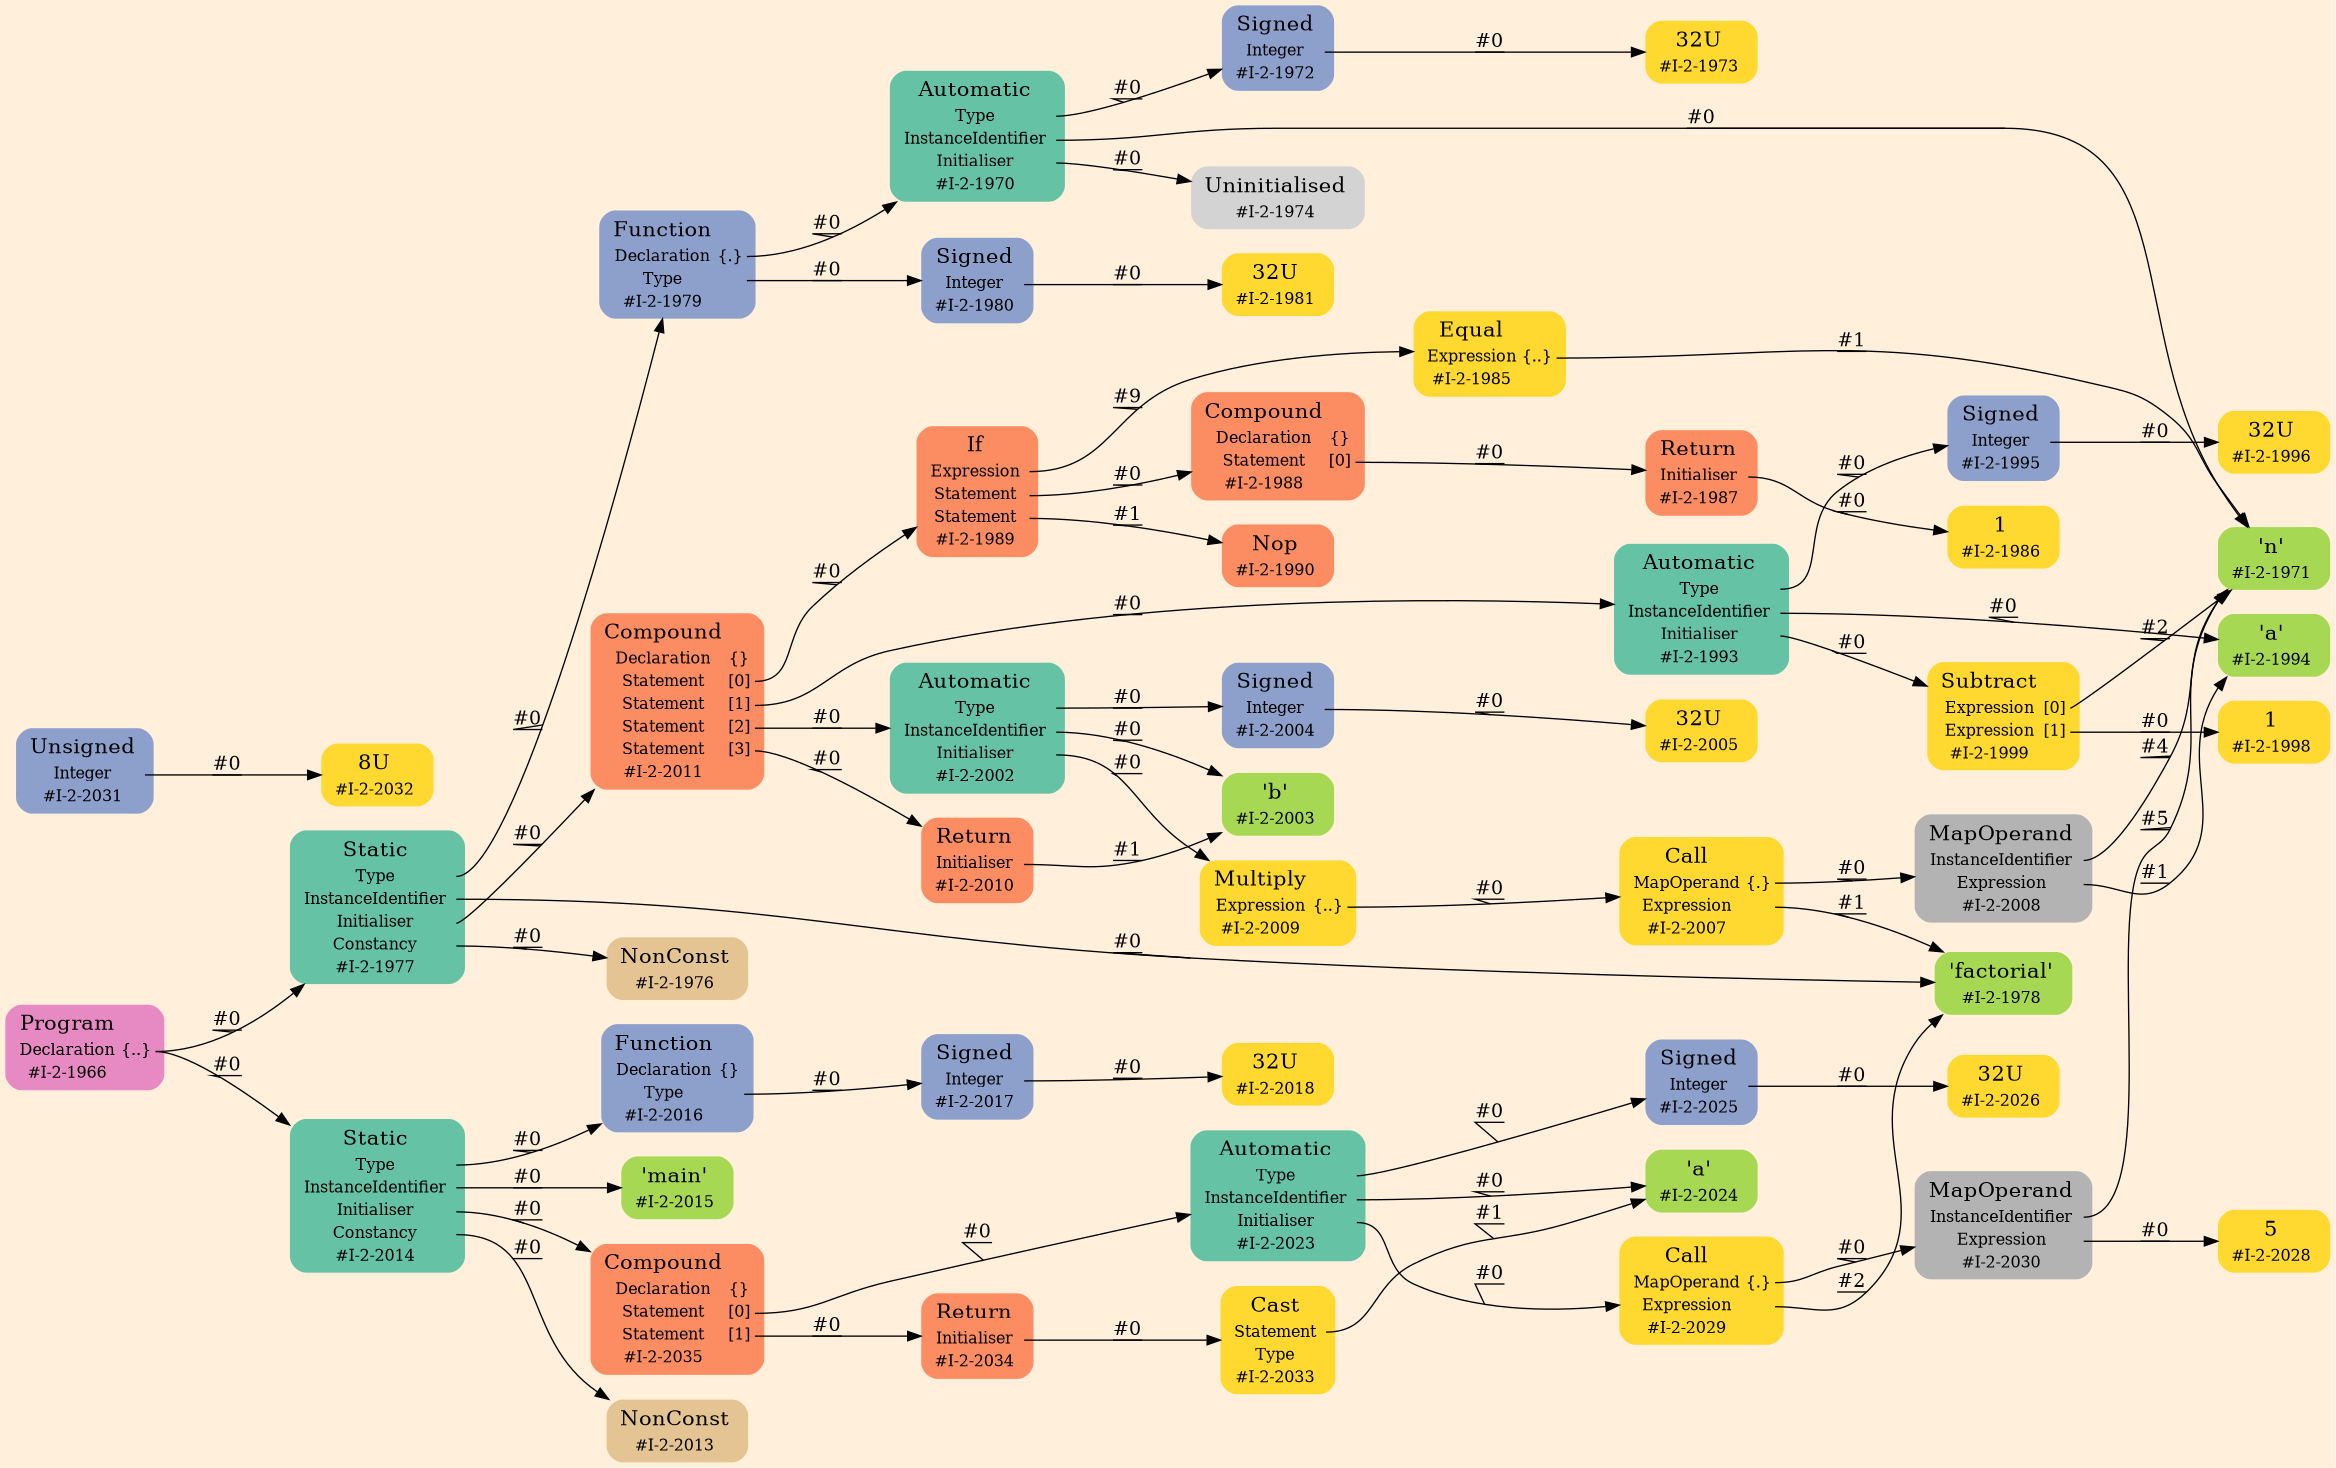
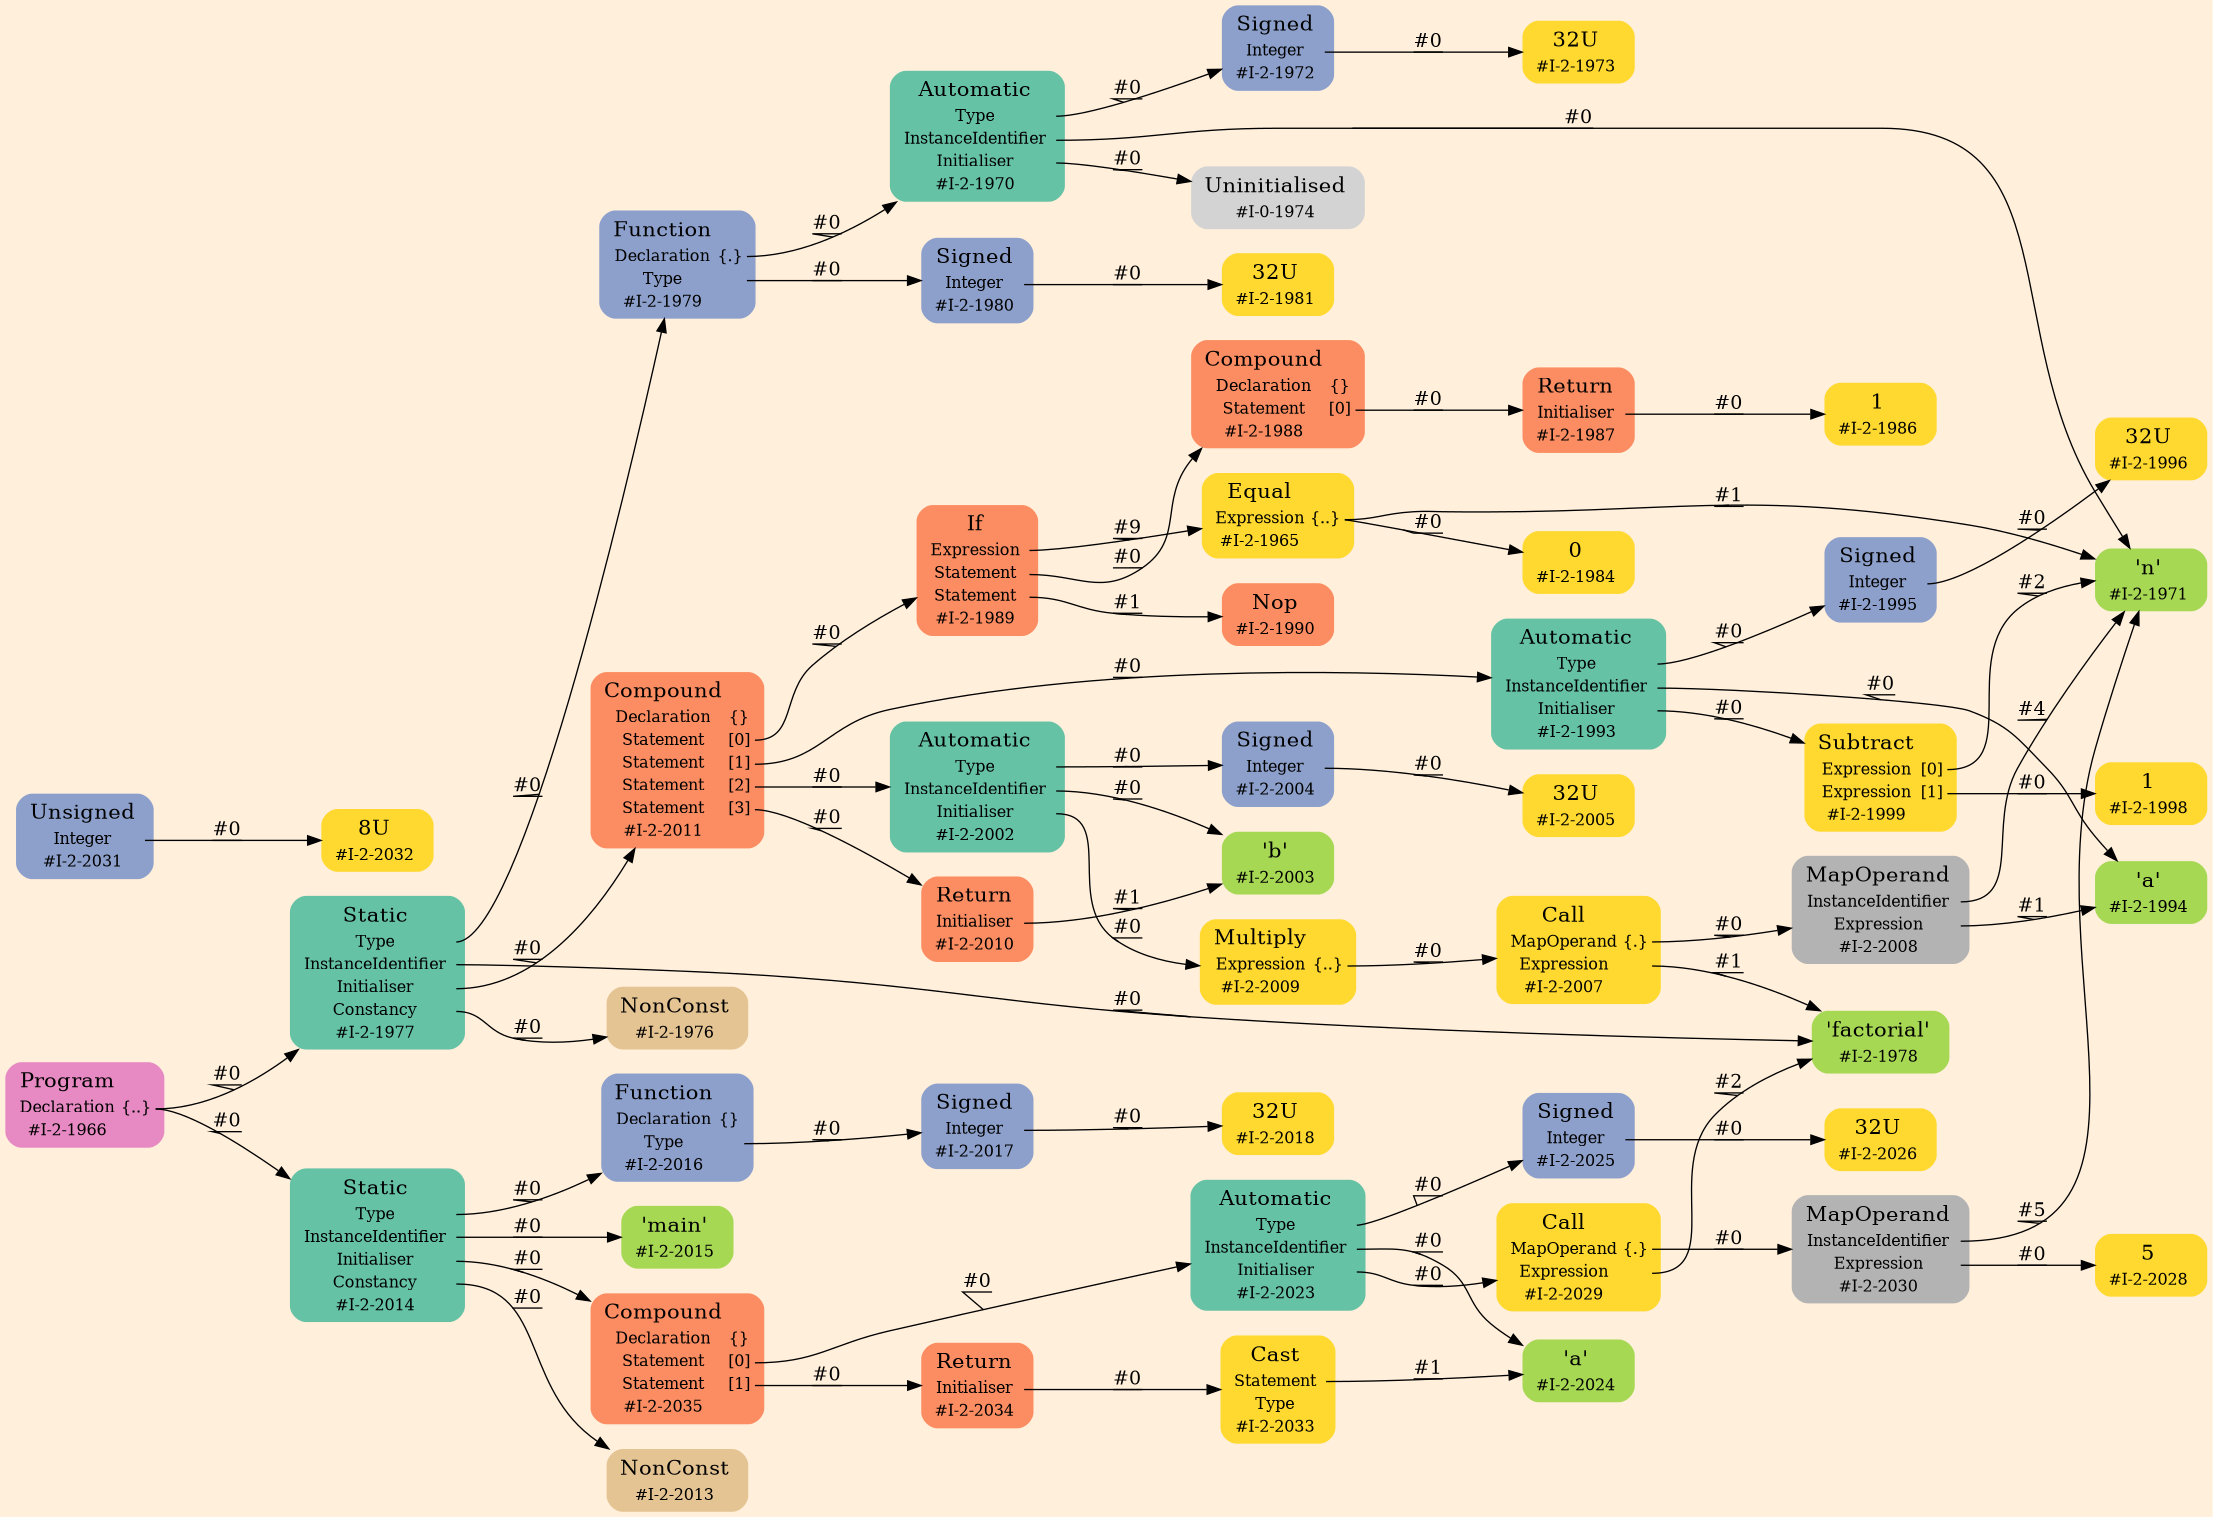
(1275, 212) -> (1275, 212)
(1472, 379) -> (1260, 541)
none -> (1579, 563)
